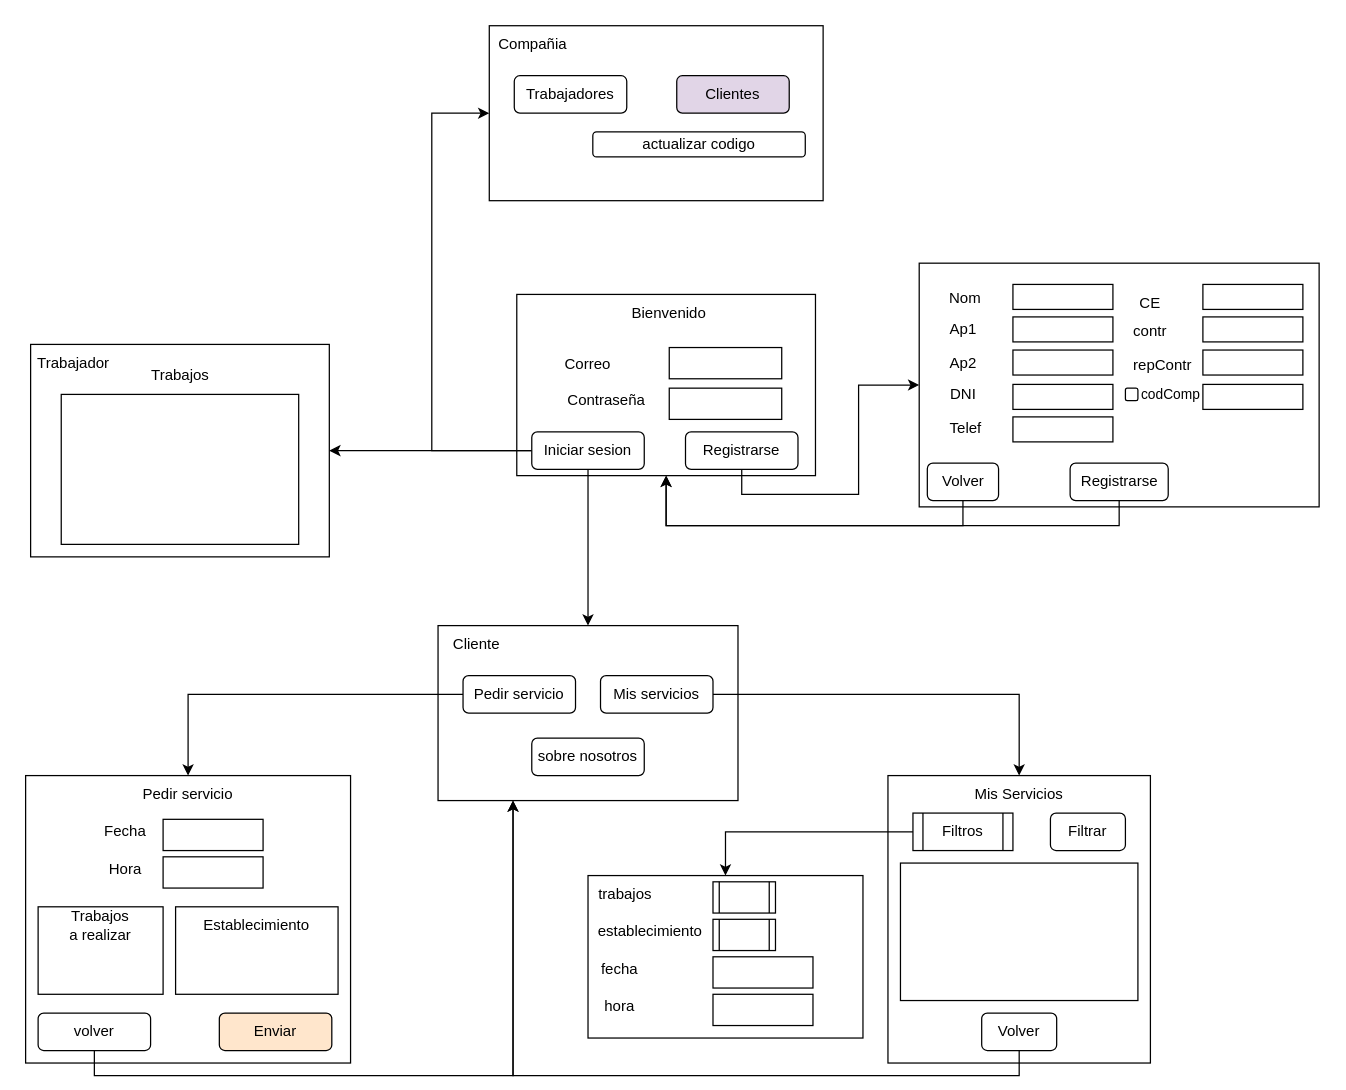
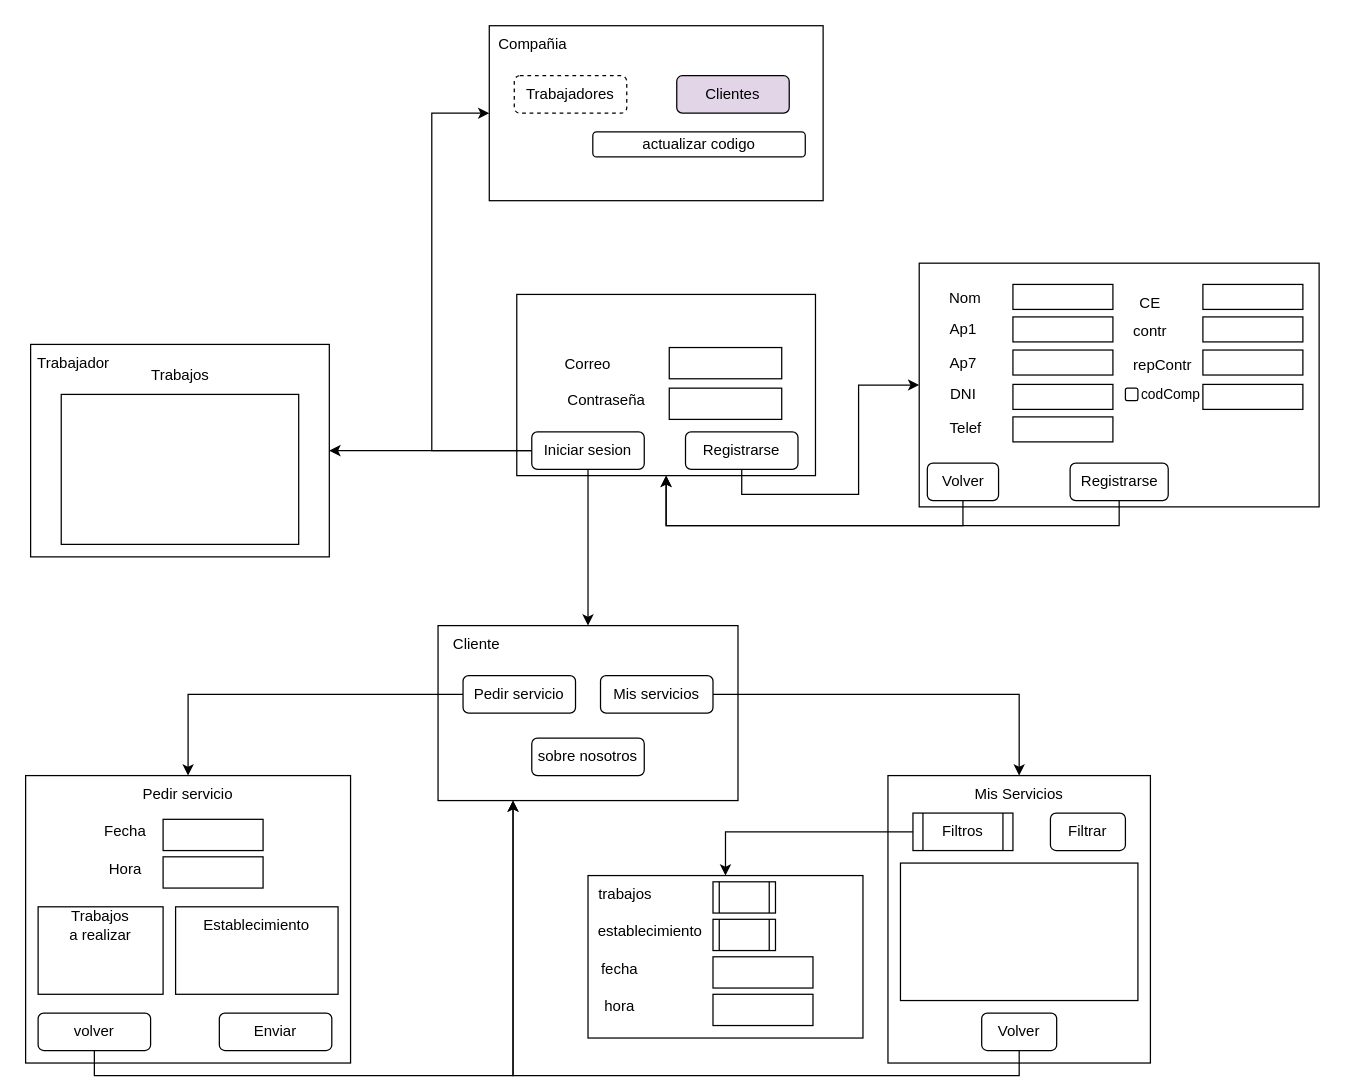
(571, 94) -> (571, 94)
(669, 313) -> none
(964, 363) -> (964, 363)
(276, 1032) -> (276, 1032)
